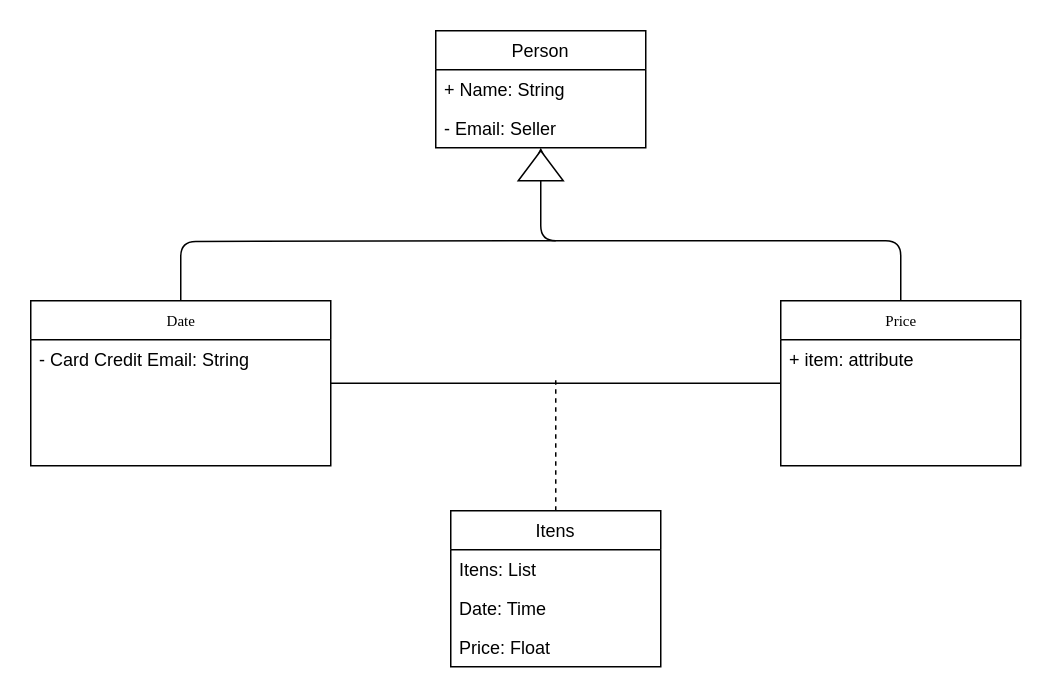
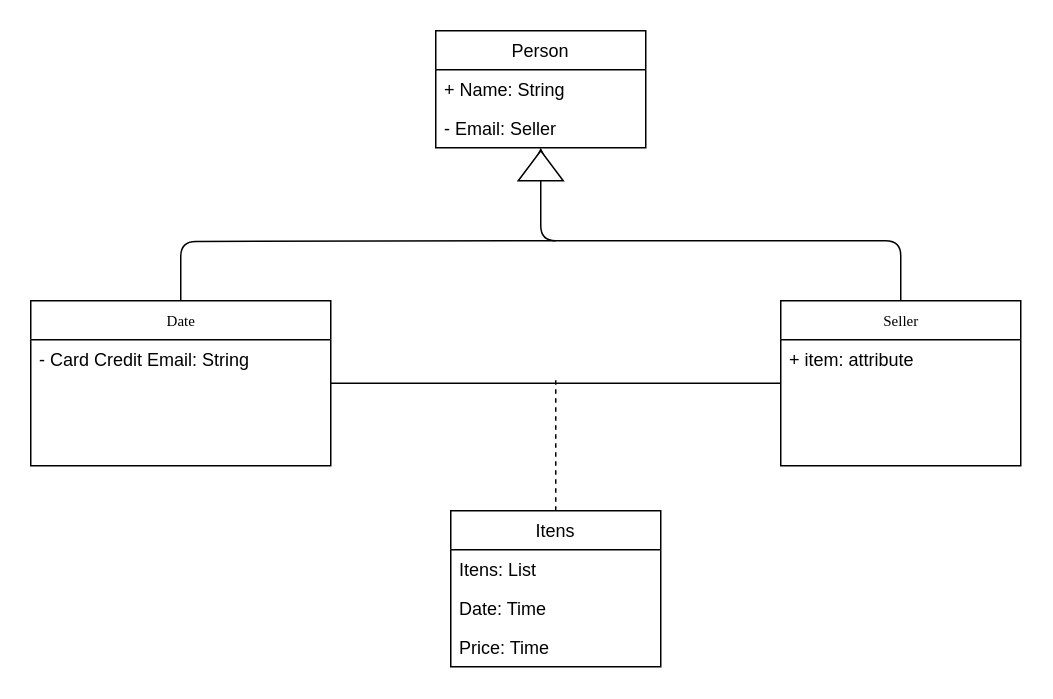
(902, 320) -> (902, 320)
(510, 648) -> (505, 648)
